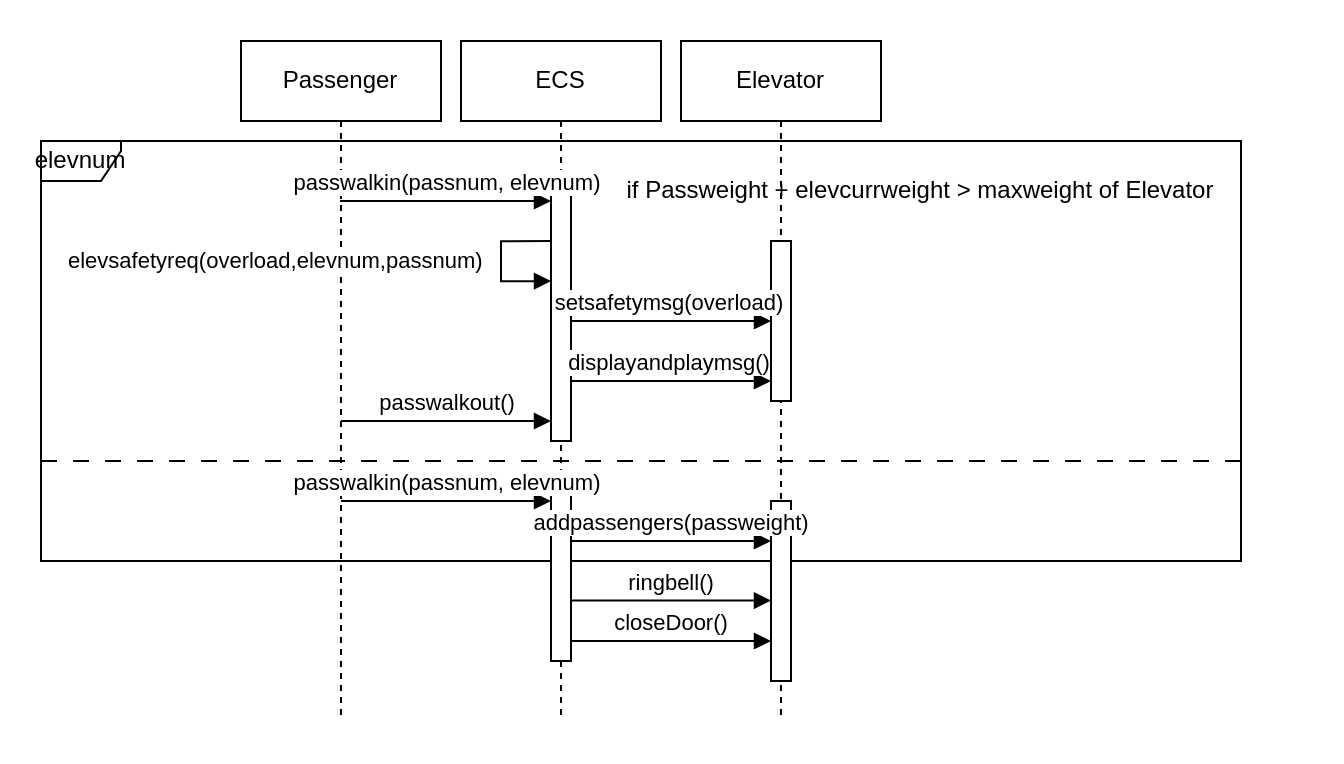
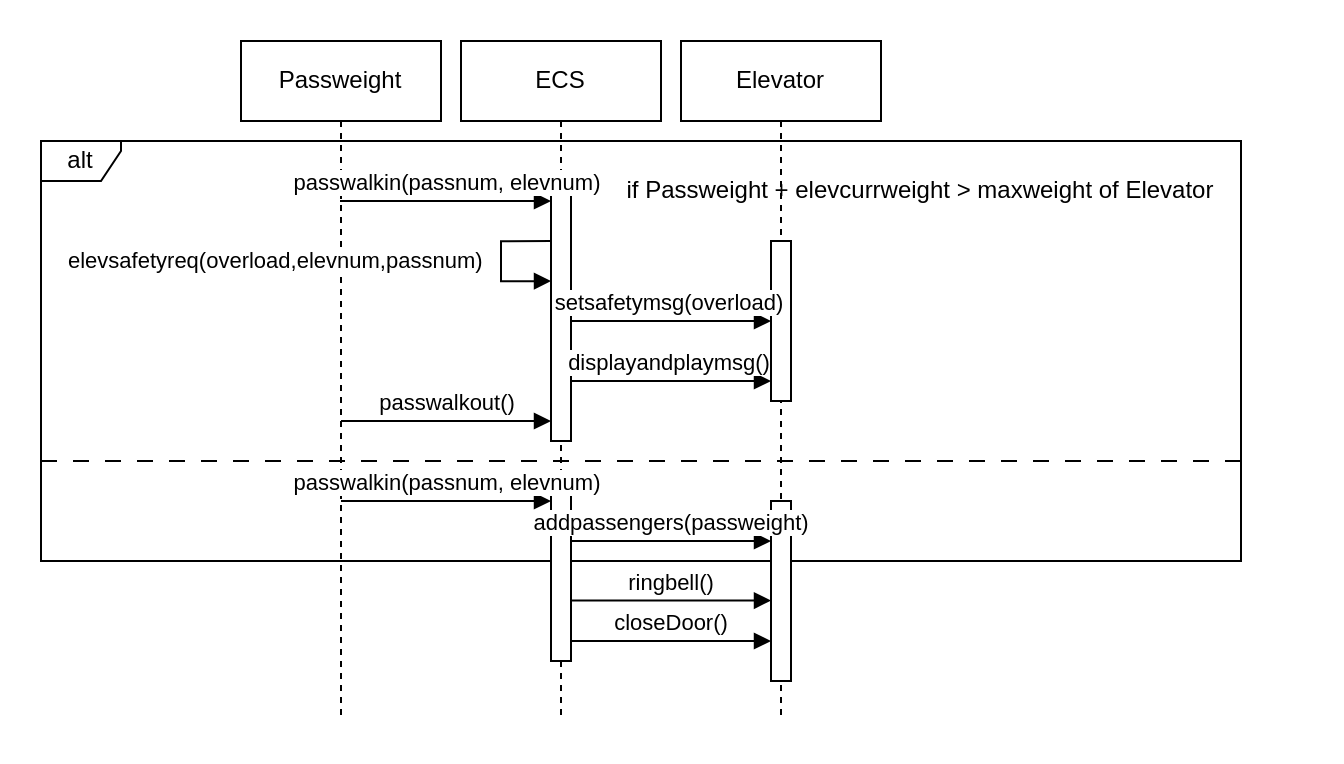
(341, 81) -> (341, 81)
(81, 161) -> (81, 161)
